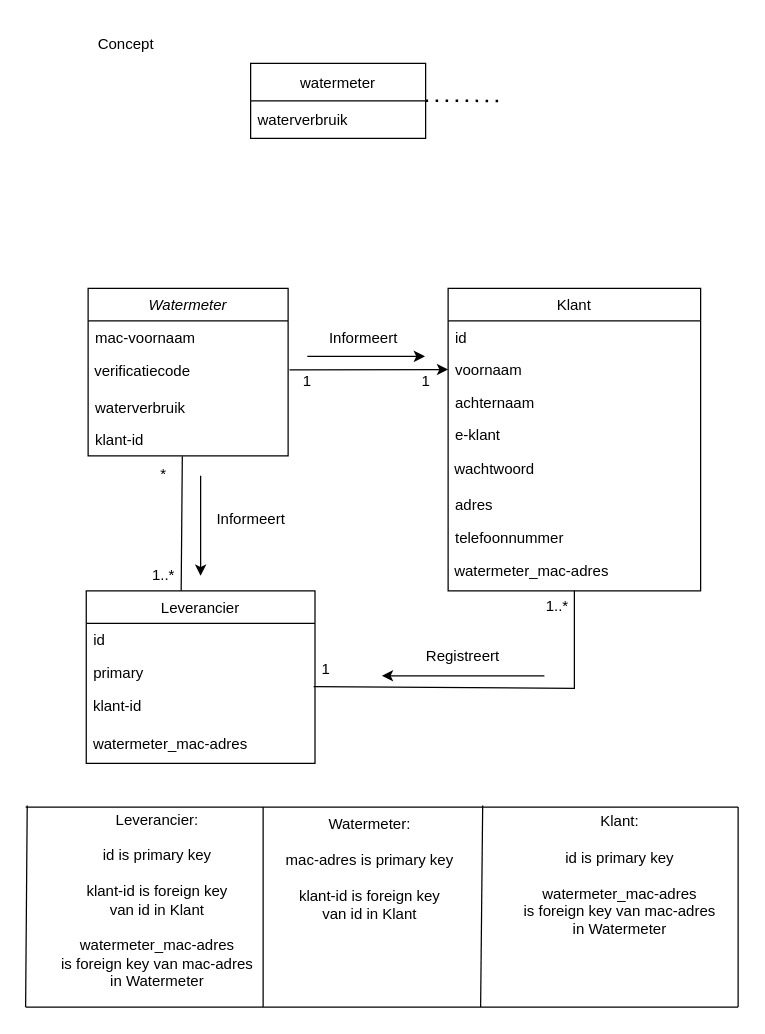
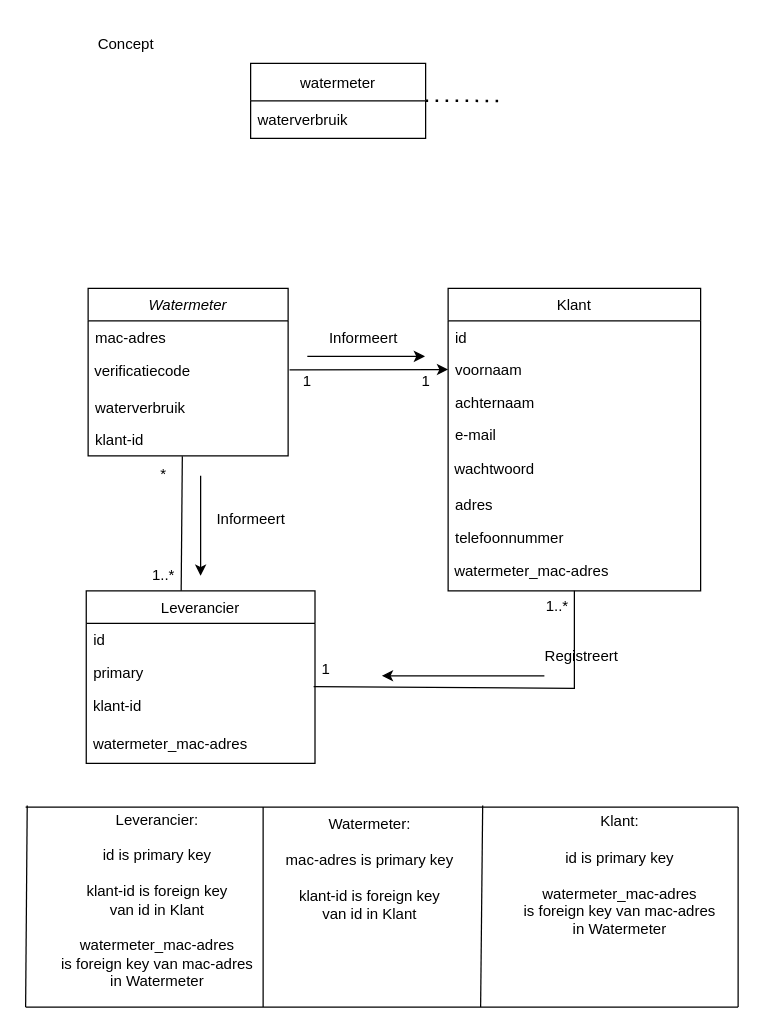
(145, 338) -> (133, 338)
(482, 435) -> (476, 435)
(463, 657) -> (582, 657)
